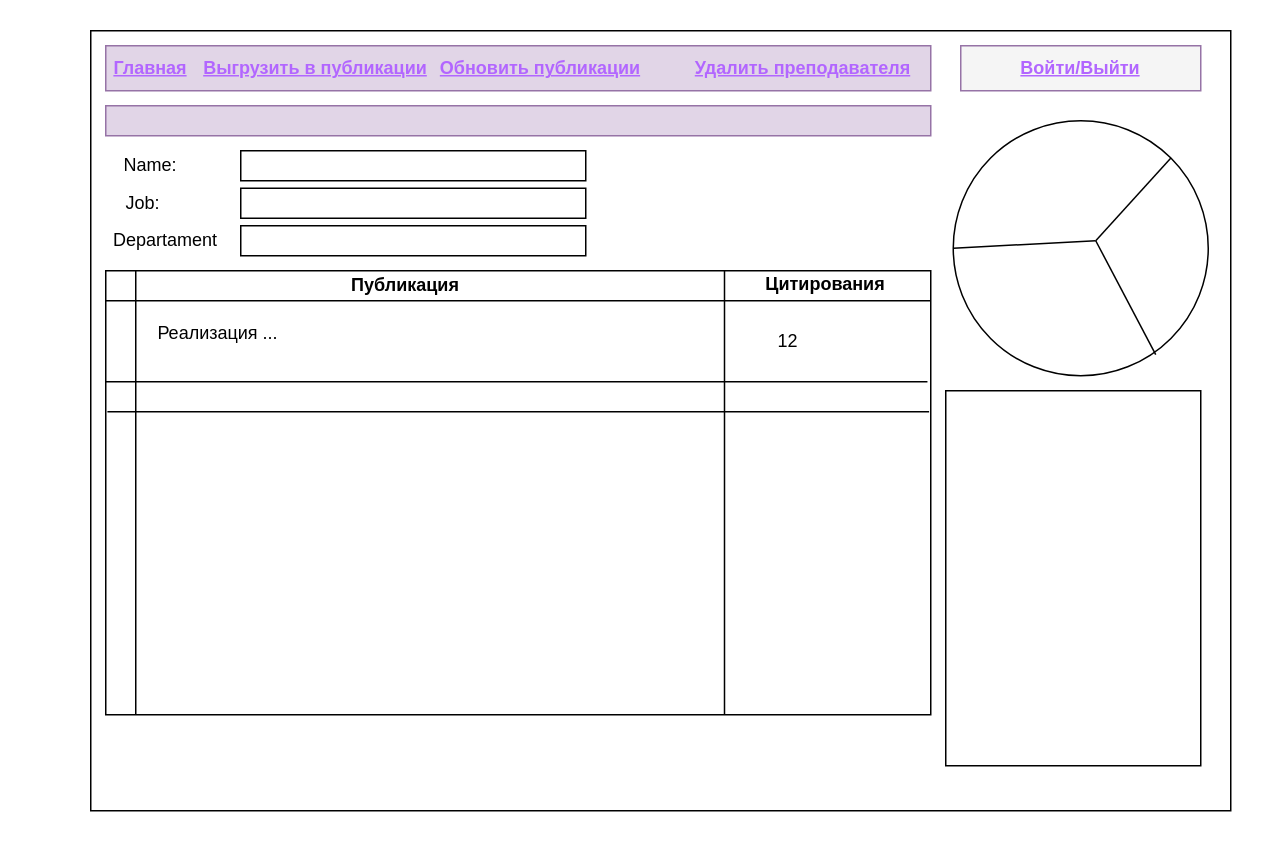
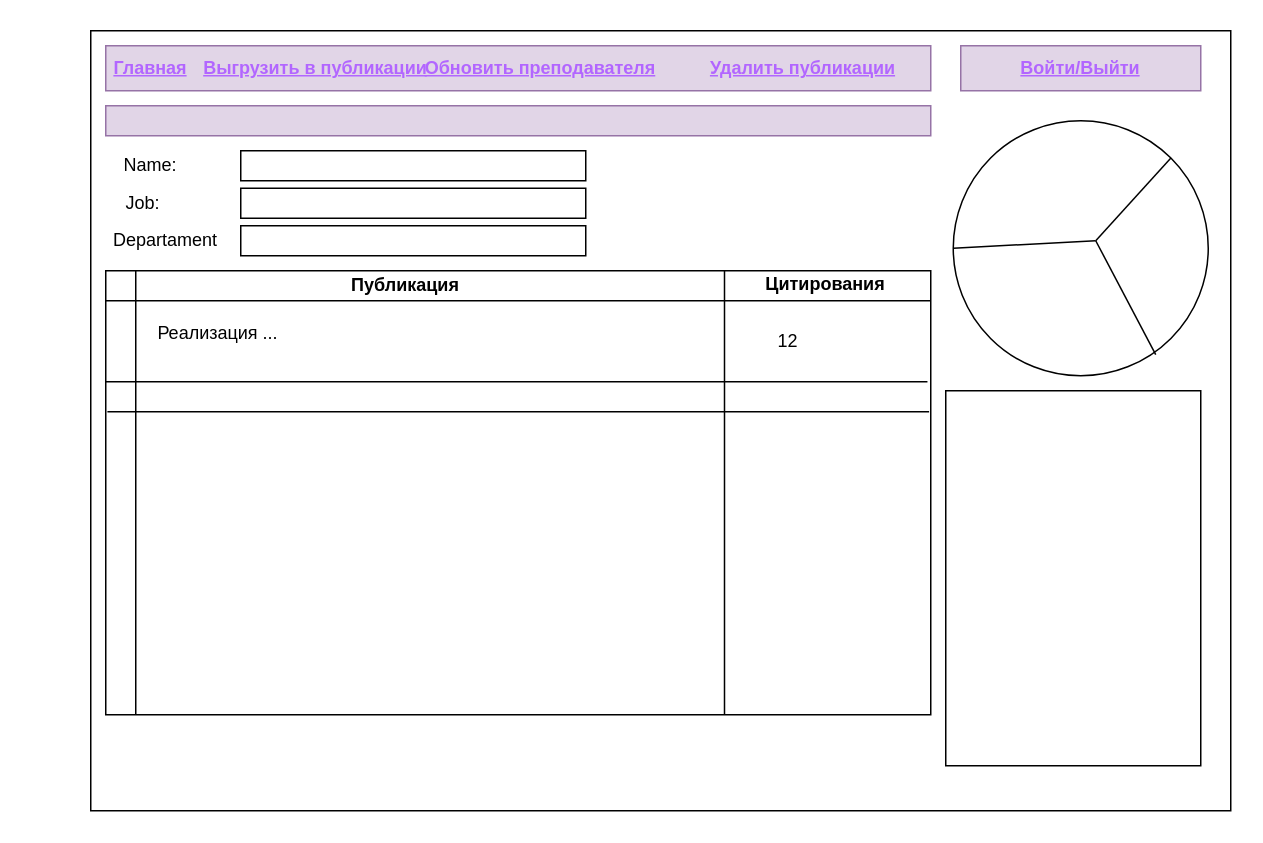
(541, 68) -> (541, 68)
(803, 68) -> (803, 68)
(1081, 68) -> (1081, 68)
